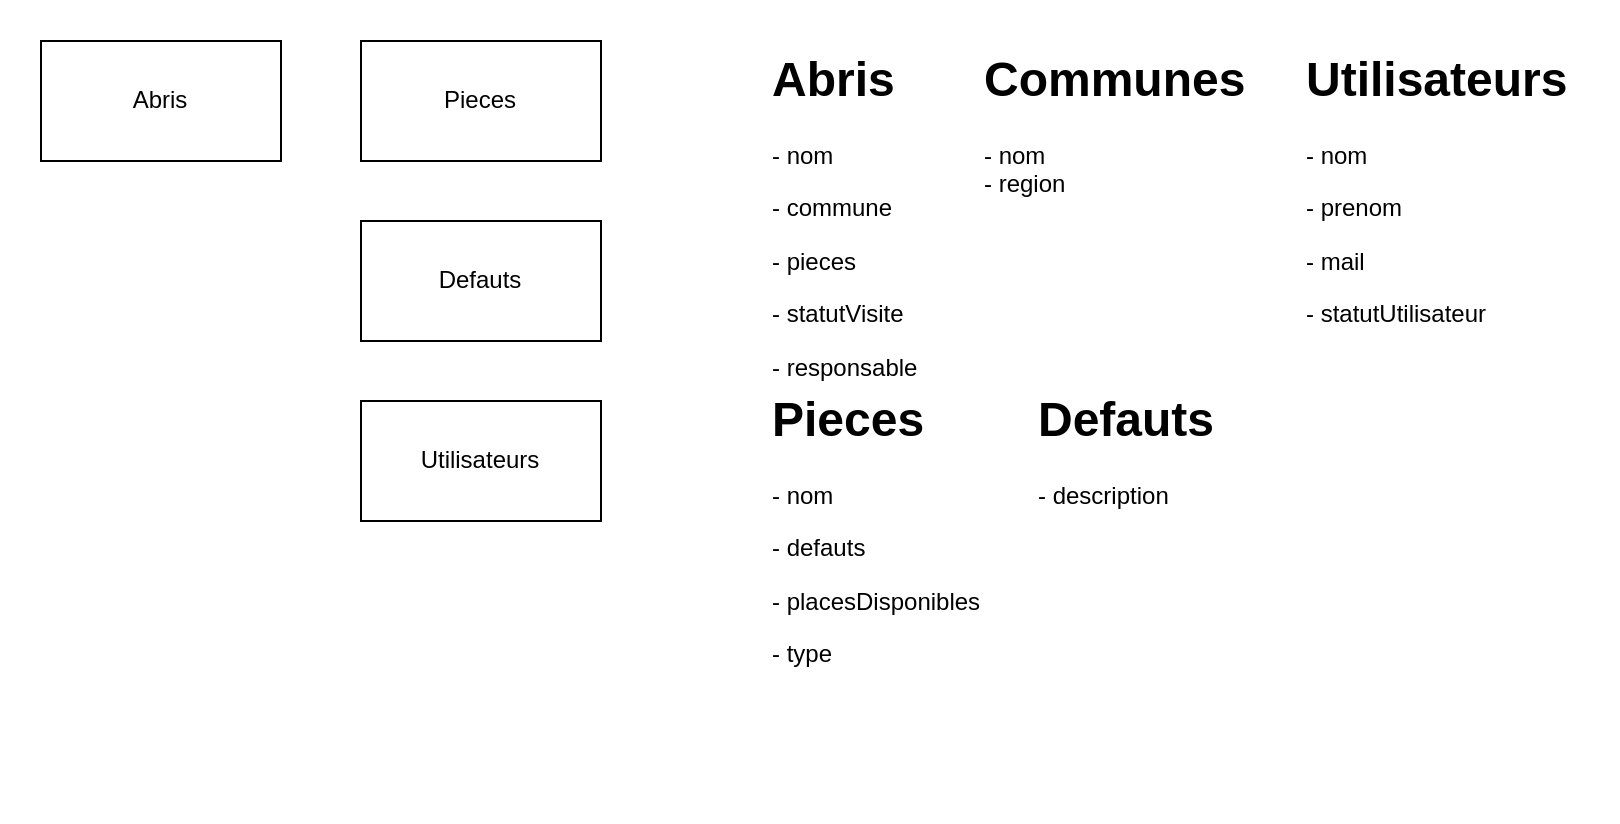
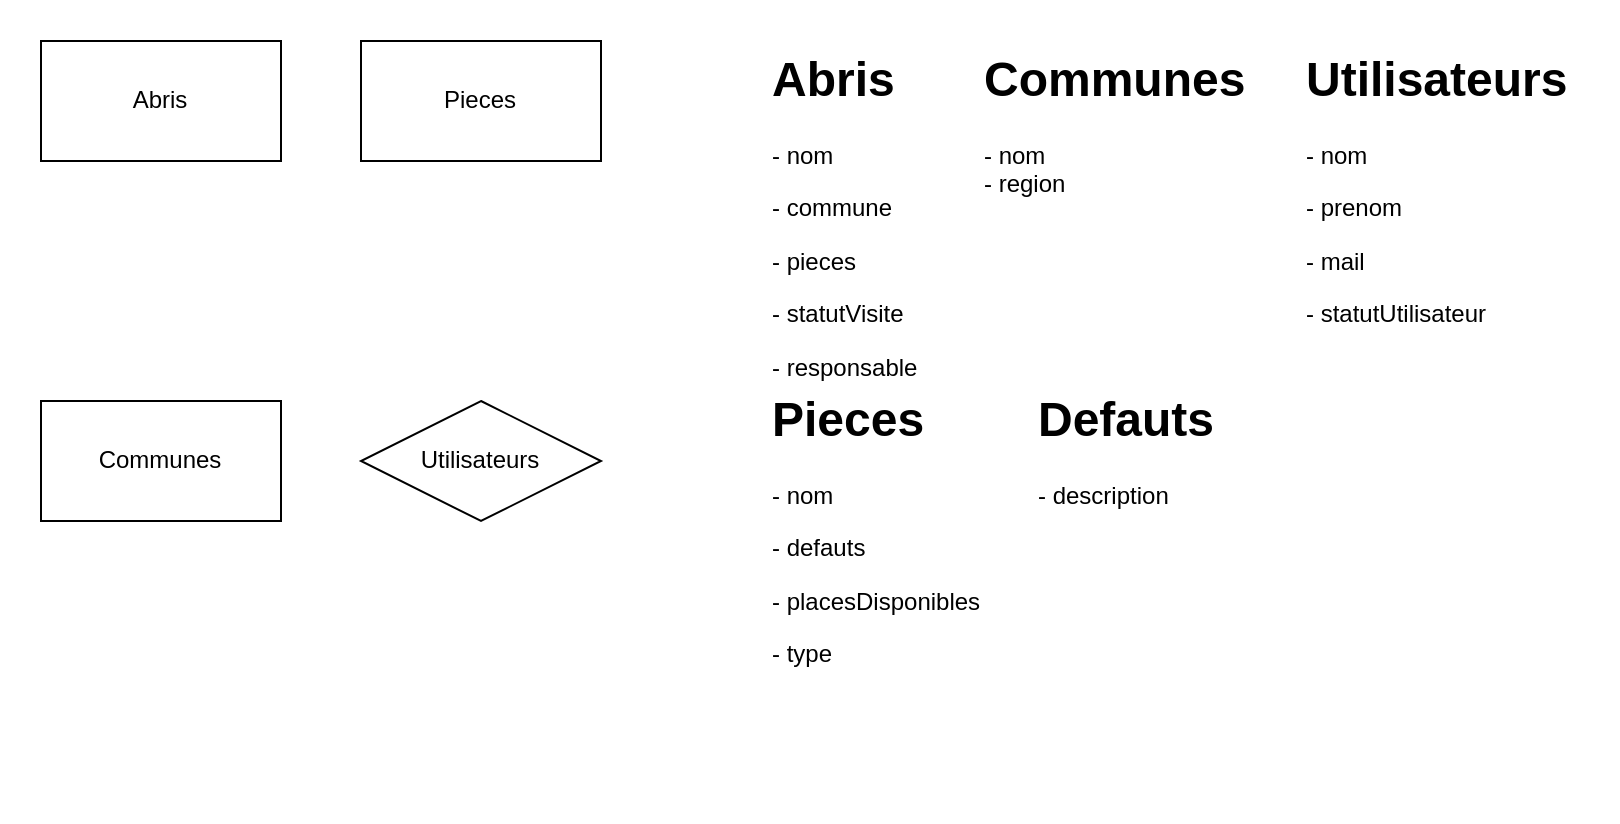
(481, 281) -> none
none -> (161, 461)
(481, 461) -> (481, 461)
